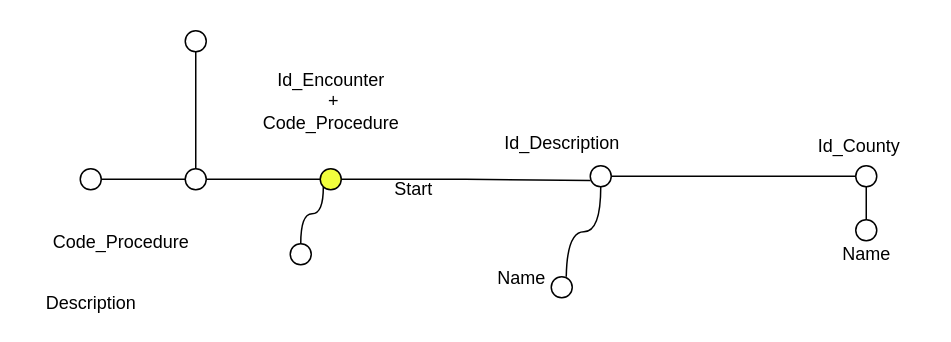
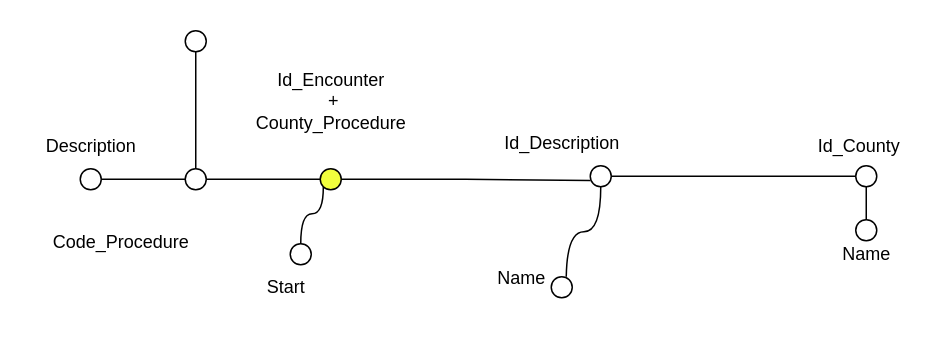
(332, 101) -> (332, 101)
(413, 190) -> (286, 287)
(91, 304) -> (91, 146)
